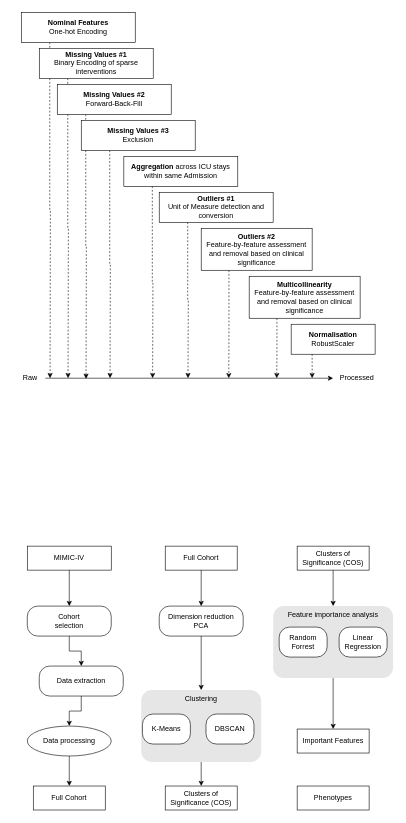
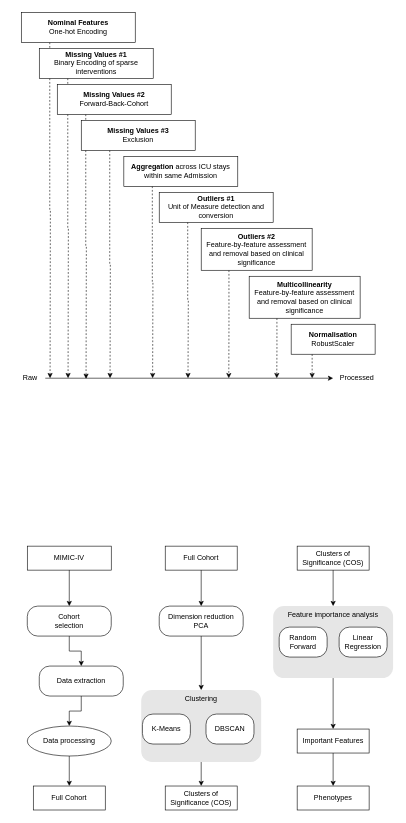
(114, 99) -> (114, 99)
(303, 642) -> (303, 642)
none -> (333, 780)
